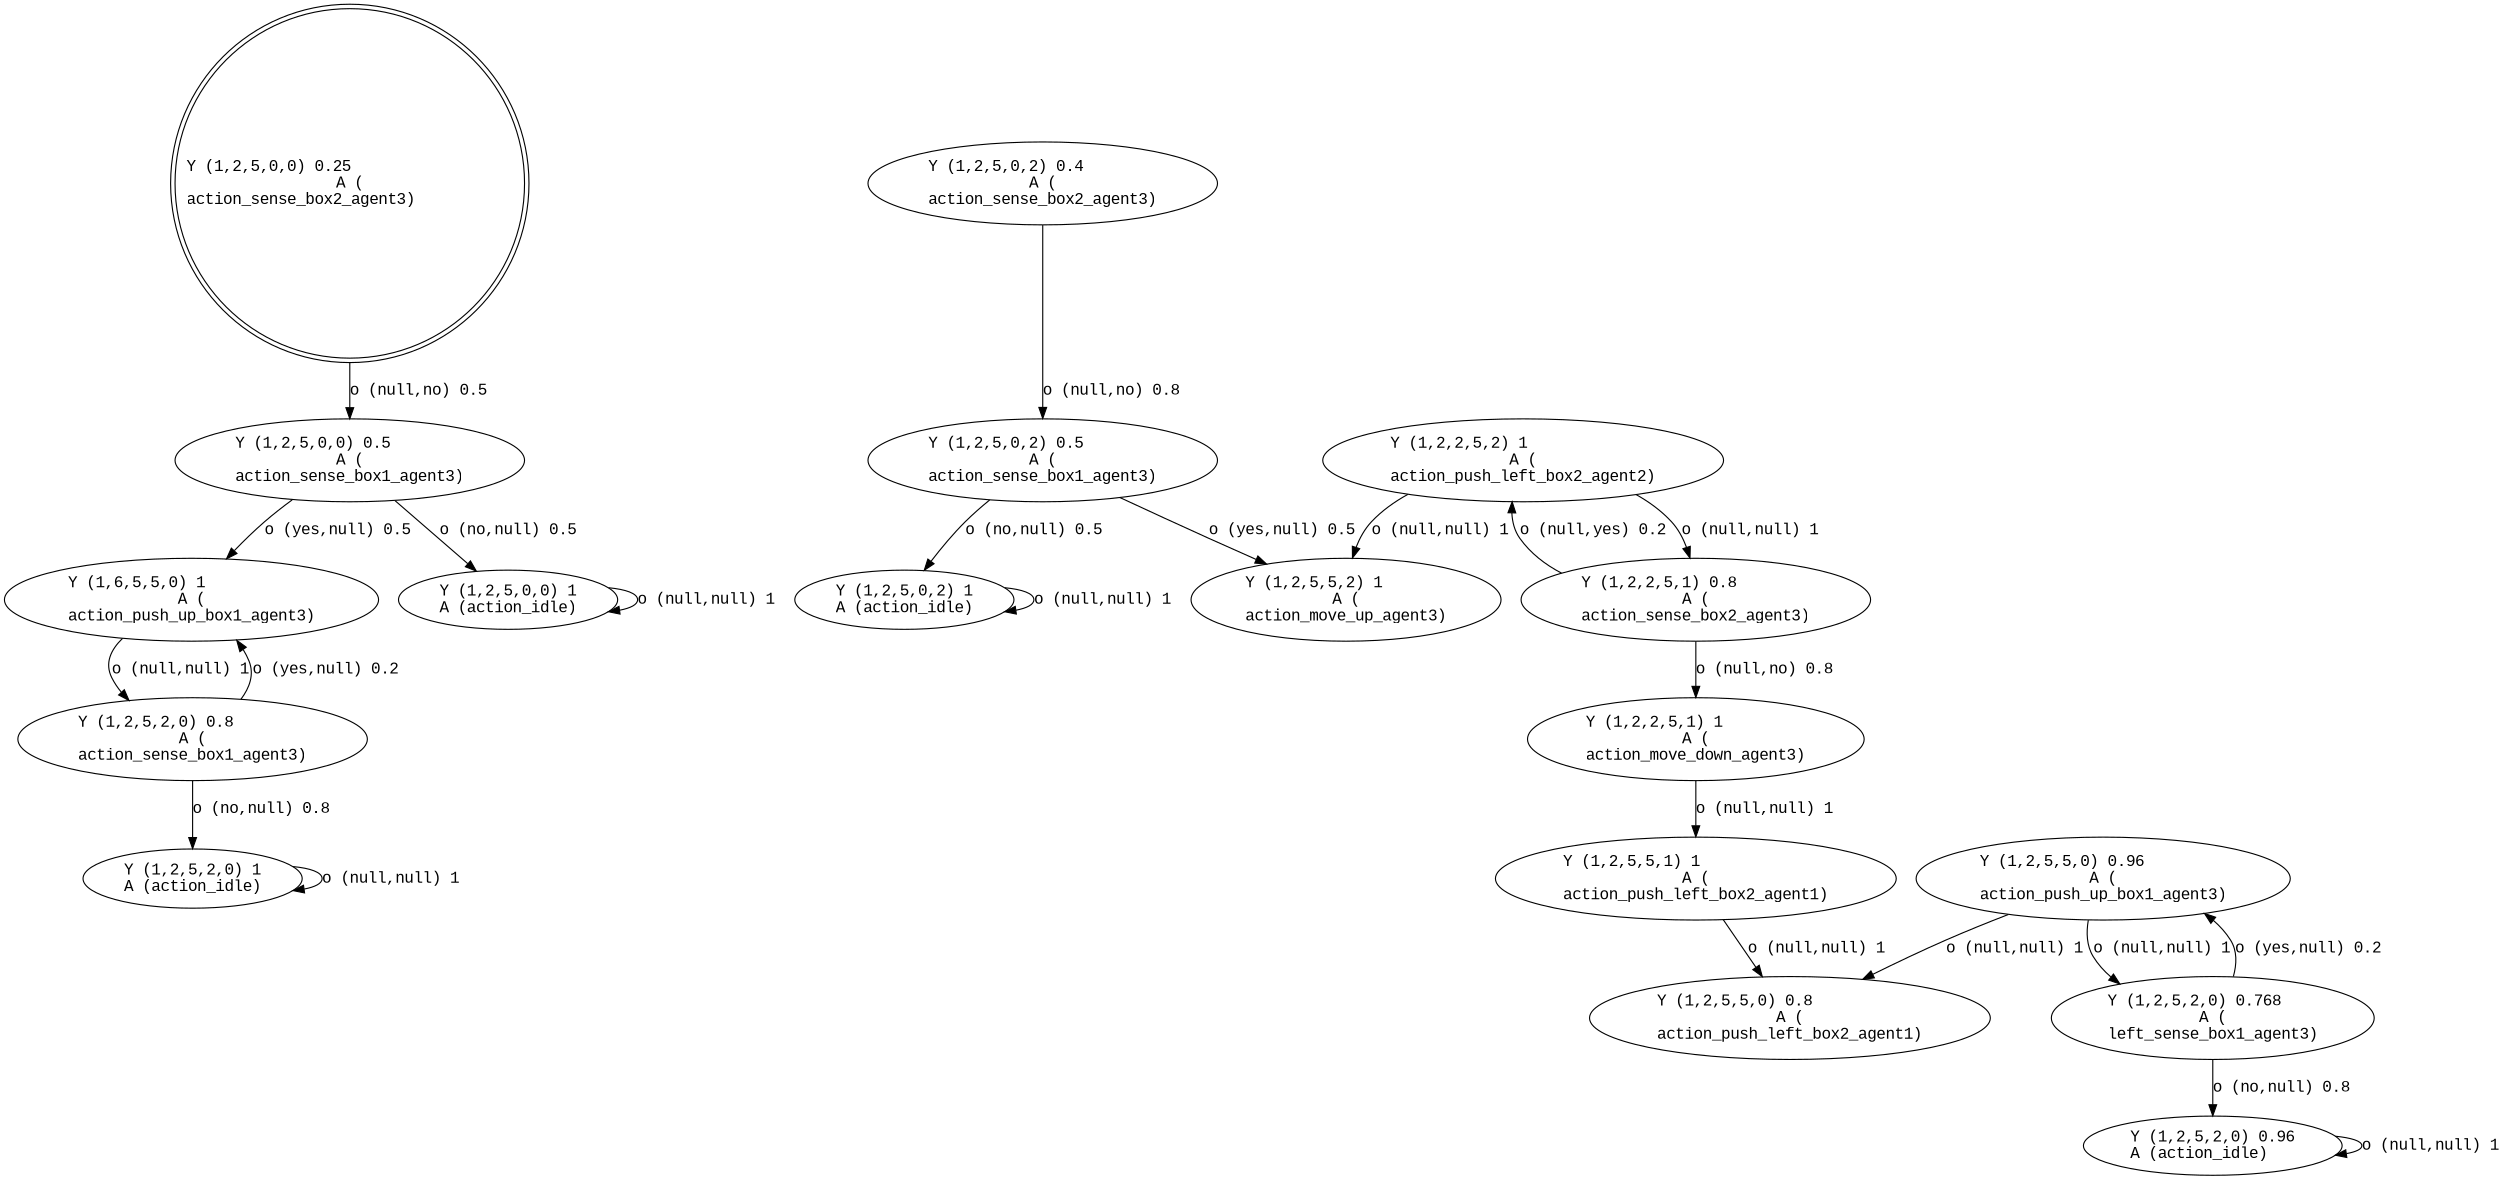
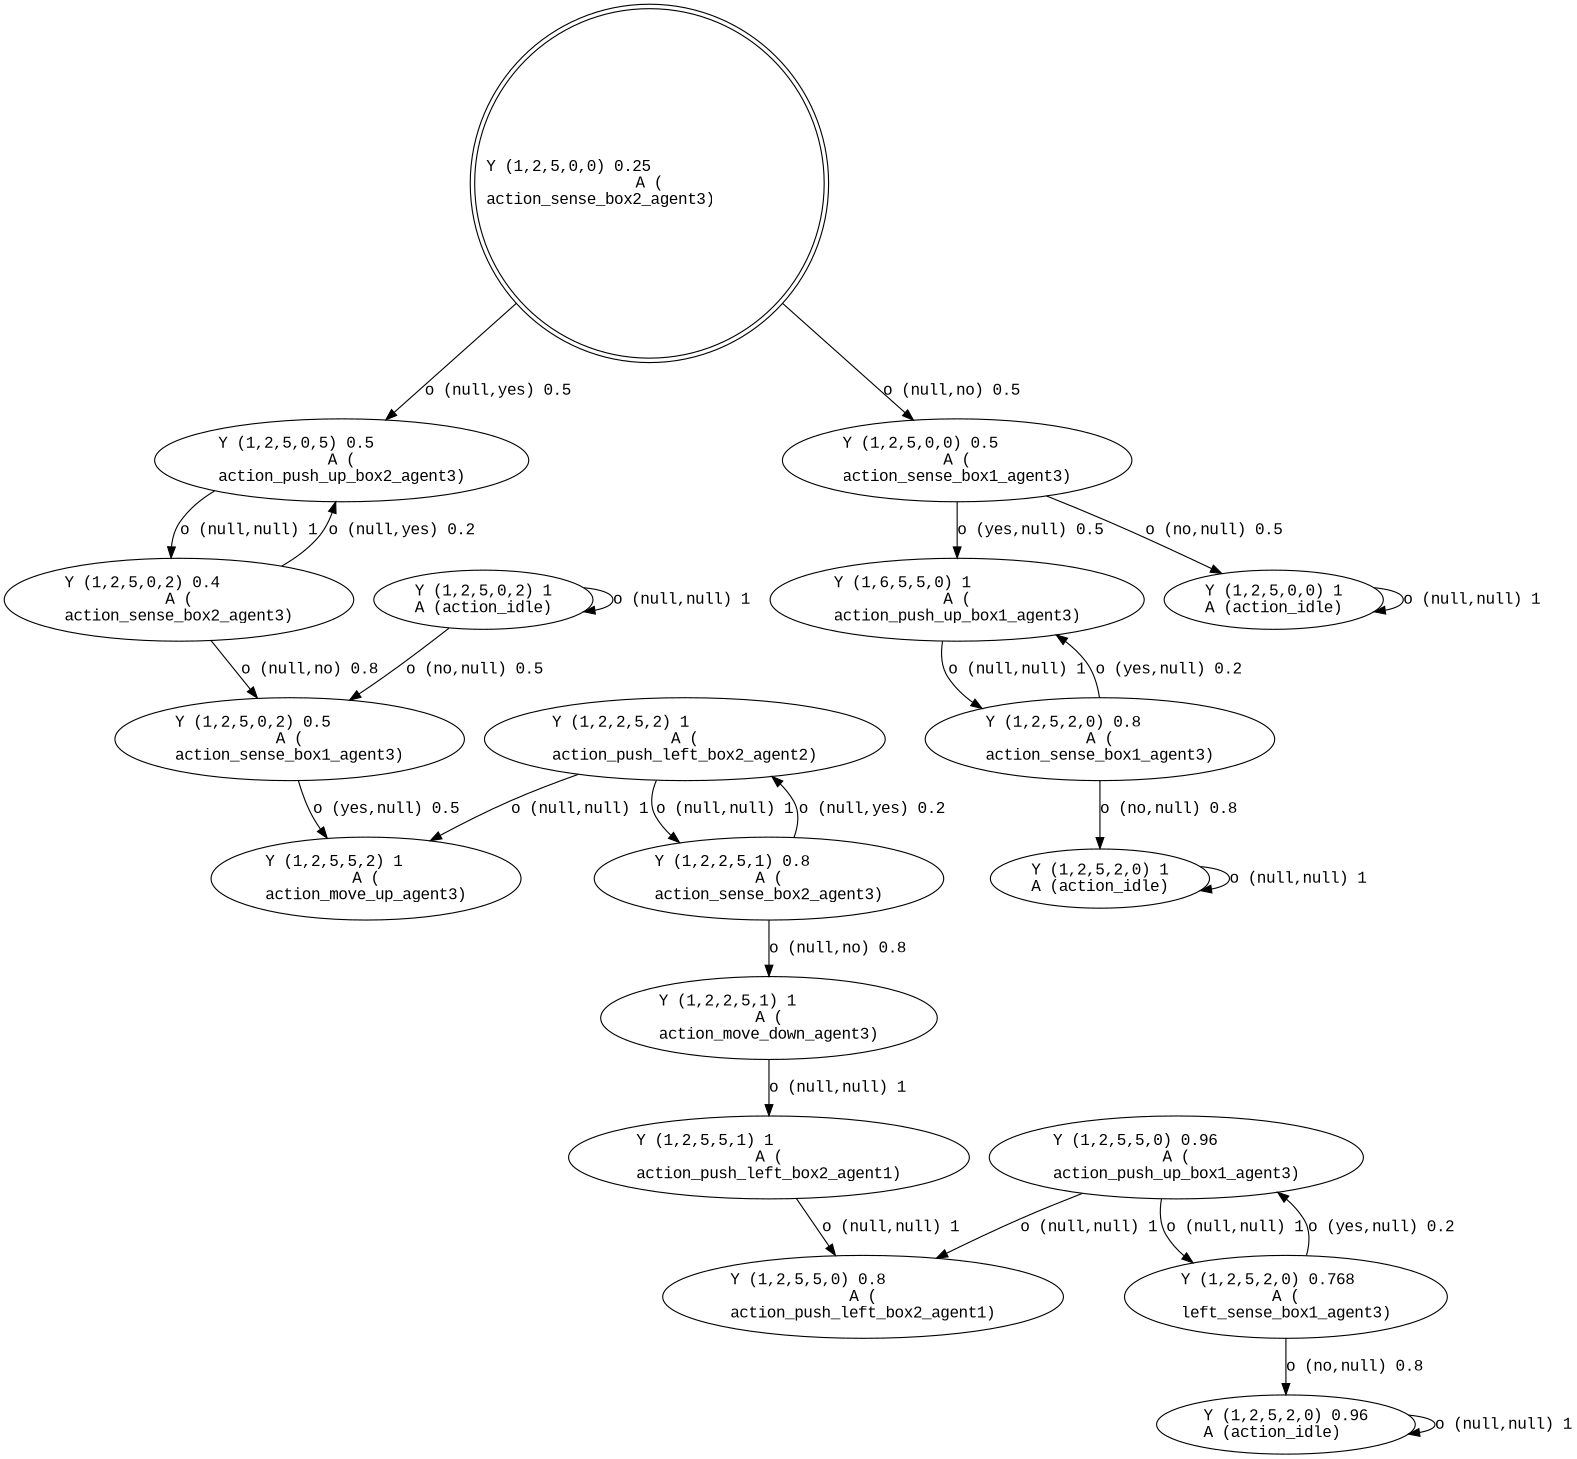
none -> (342, 460)
(959, 529) -> (405, 662)
